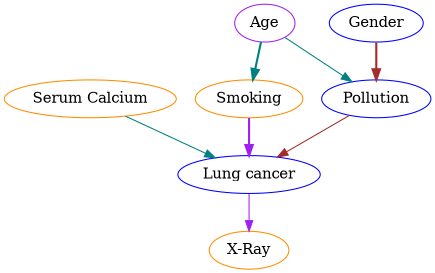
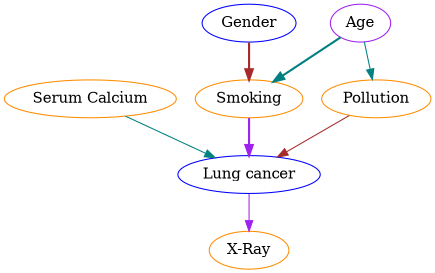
(376, 56) -> (249, 56)
(376, 99) -> (376, 99)
